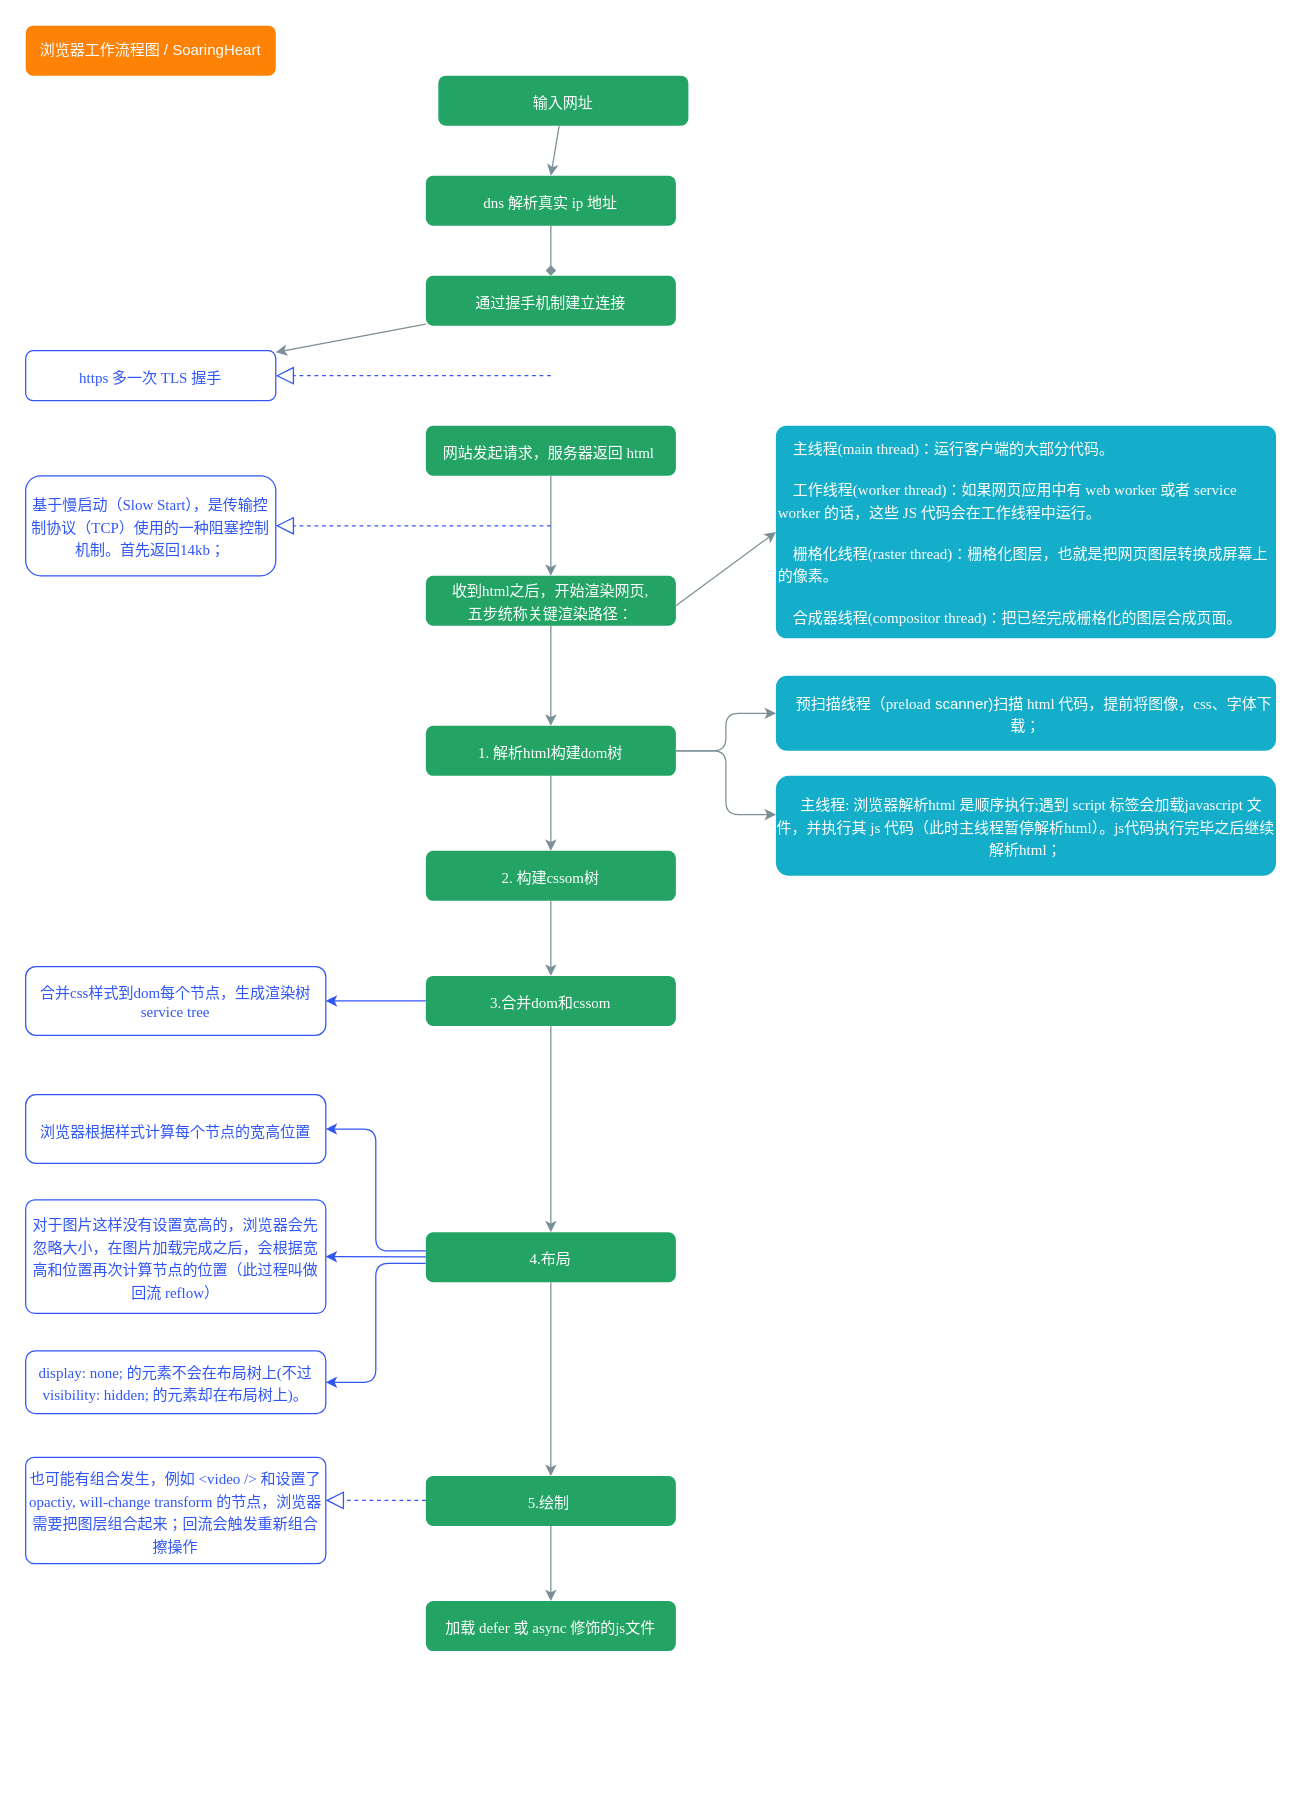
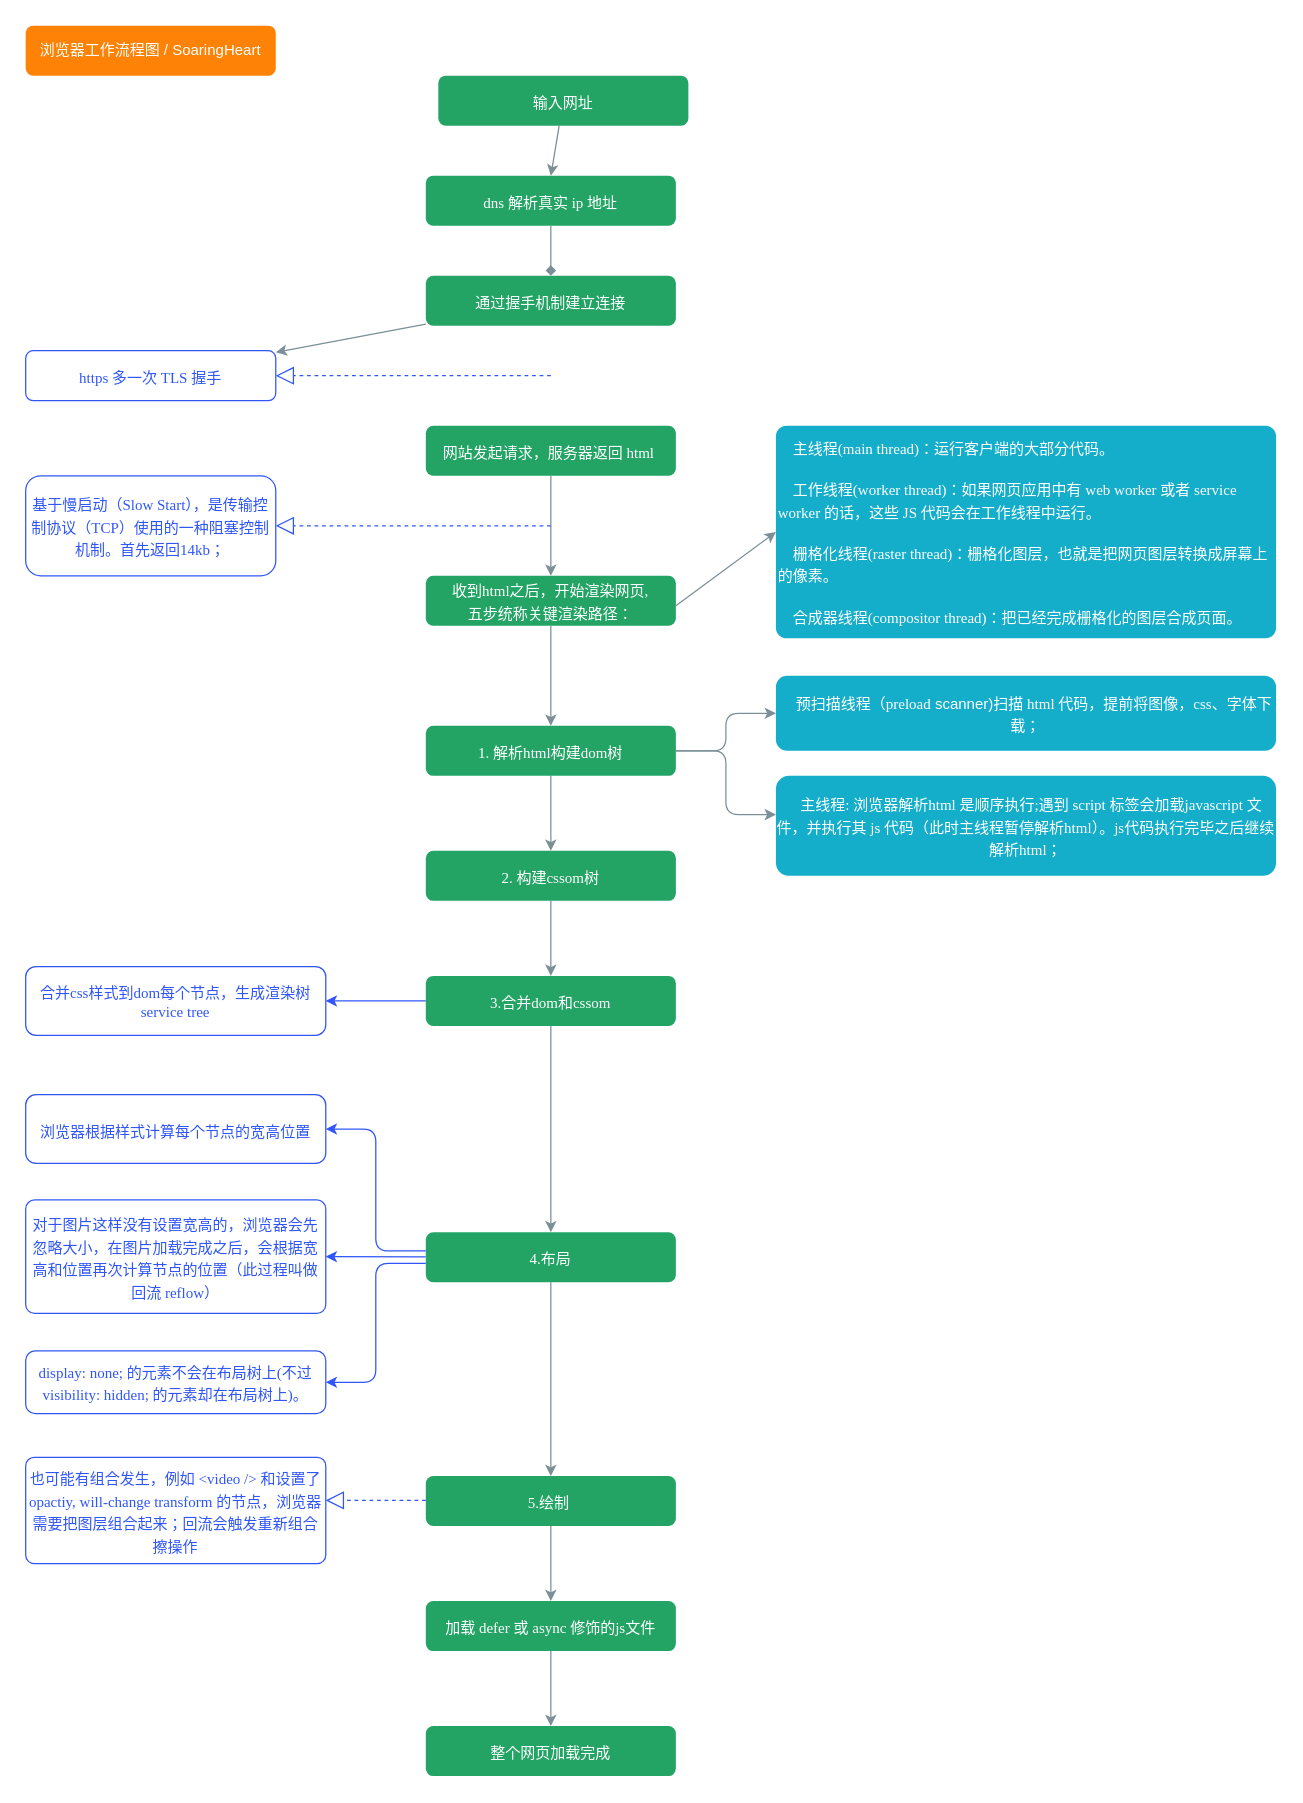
none -> (551, 1684)
none -> (551, 1751)
